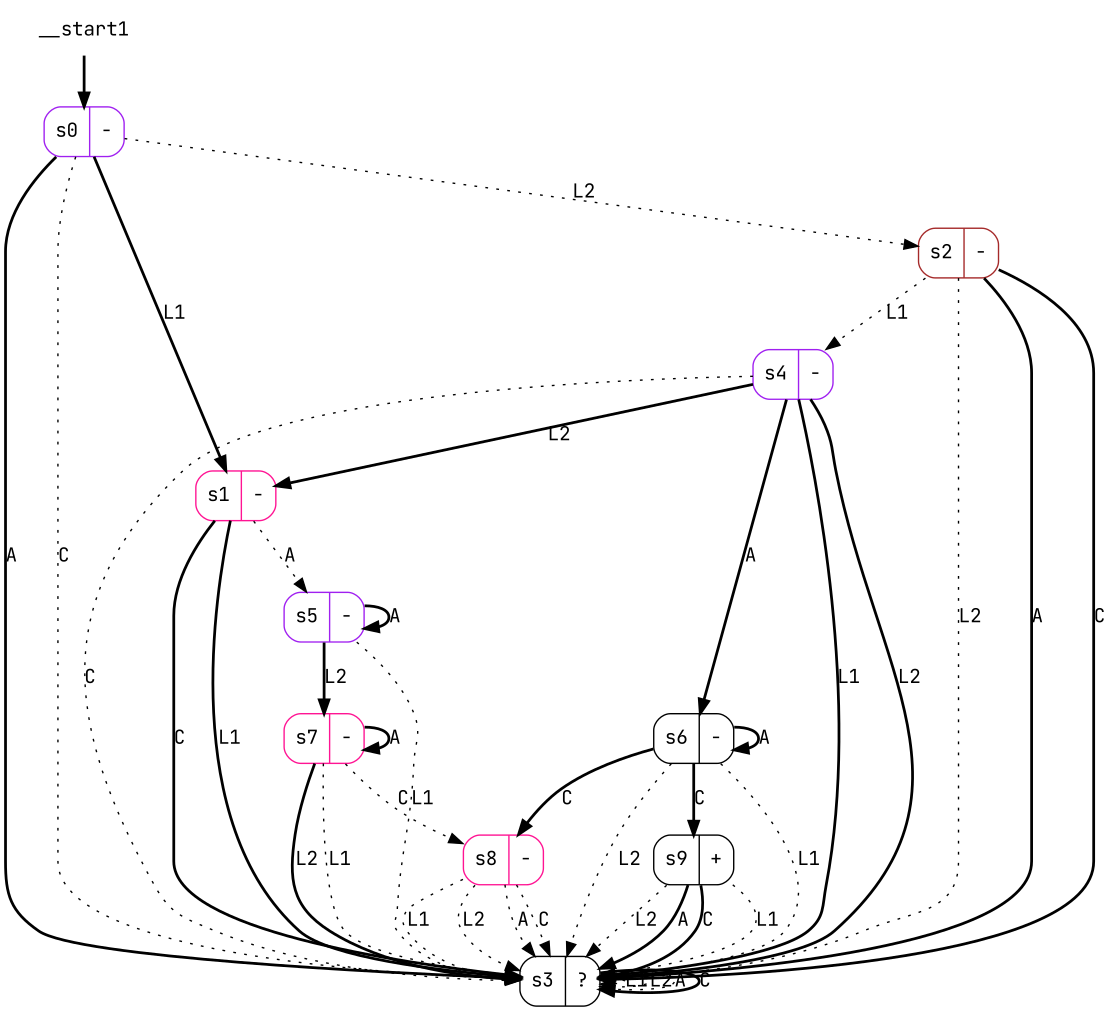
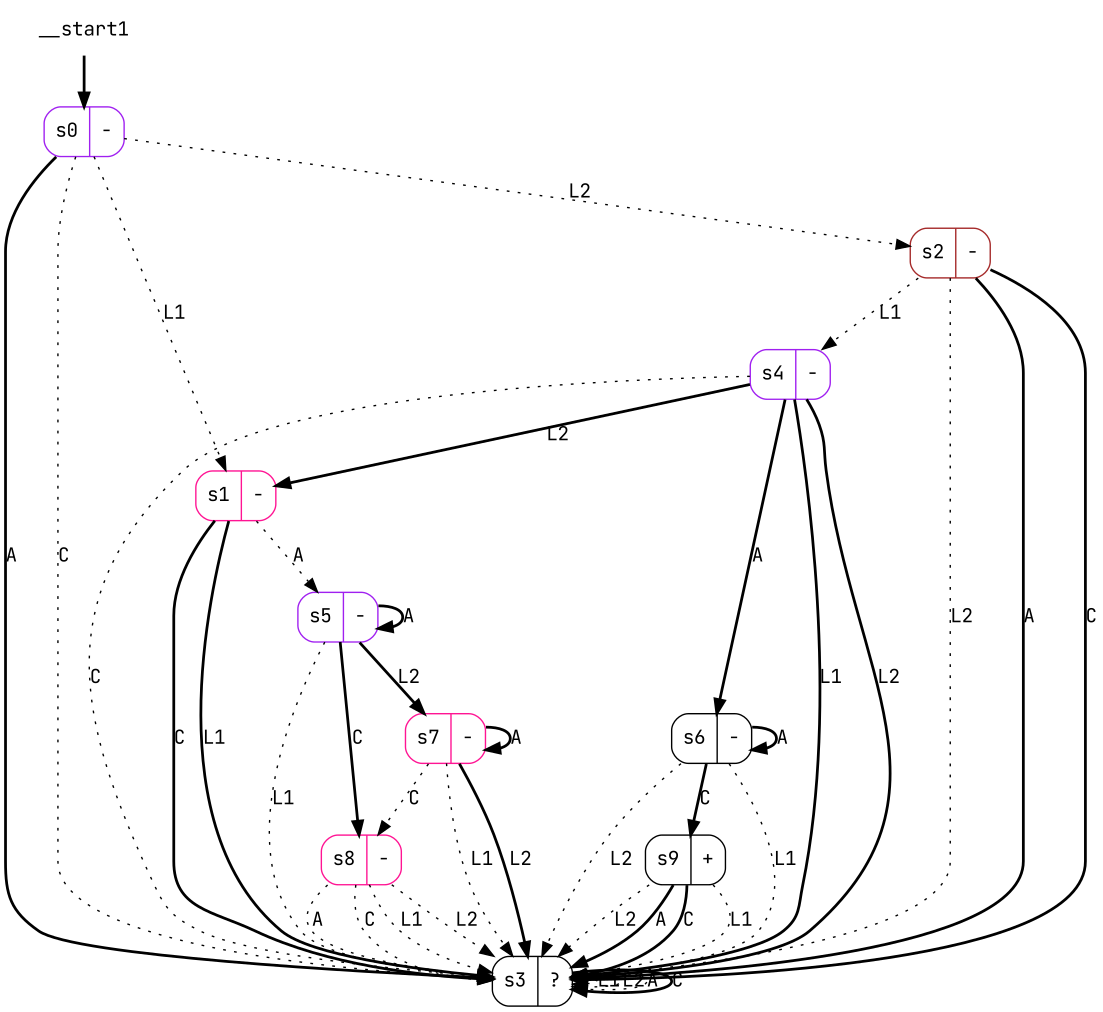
(157, 307) -> (157, 307)
(584, 775) -> (349, 731)
